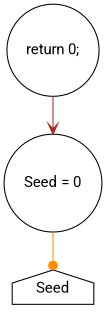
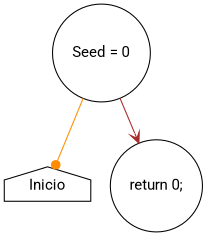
(53, 110) -> (127, 116)
(53, 289) -> (48, 186)
